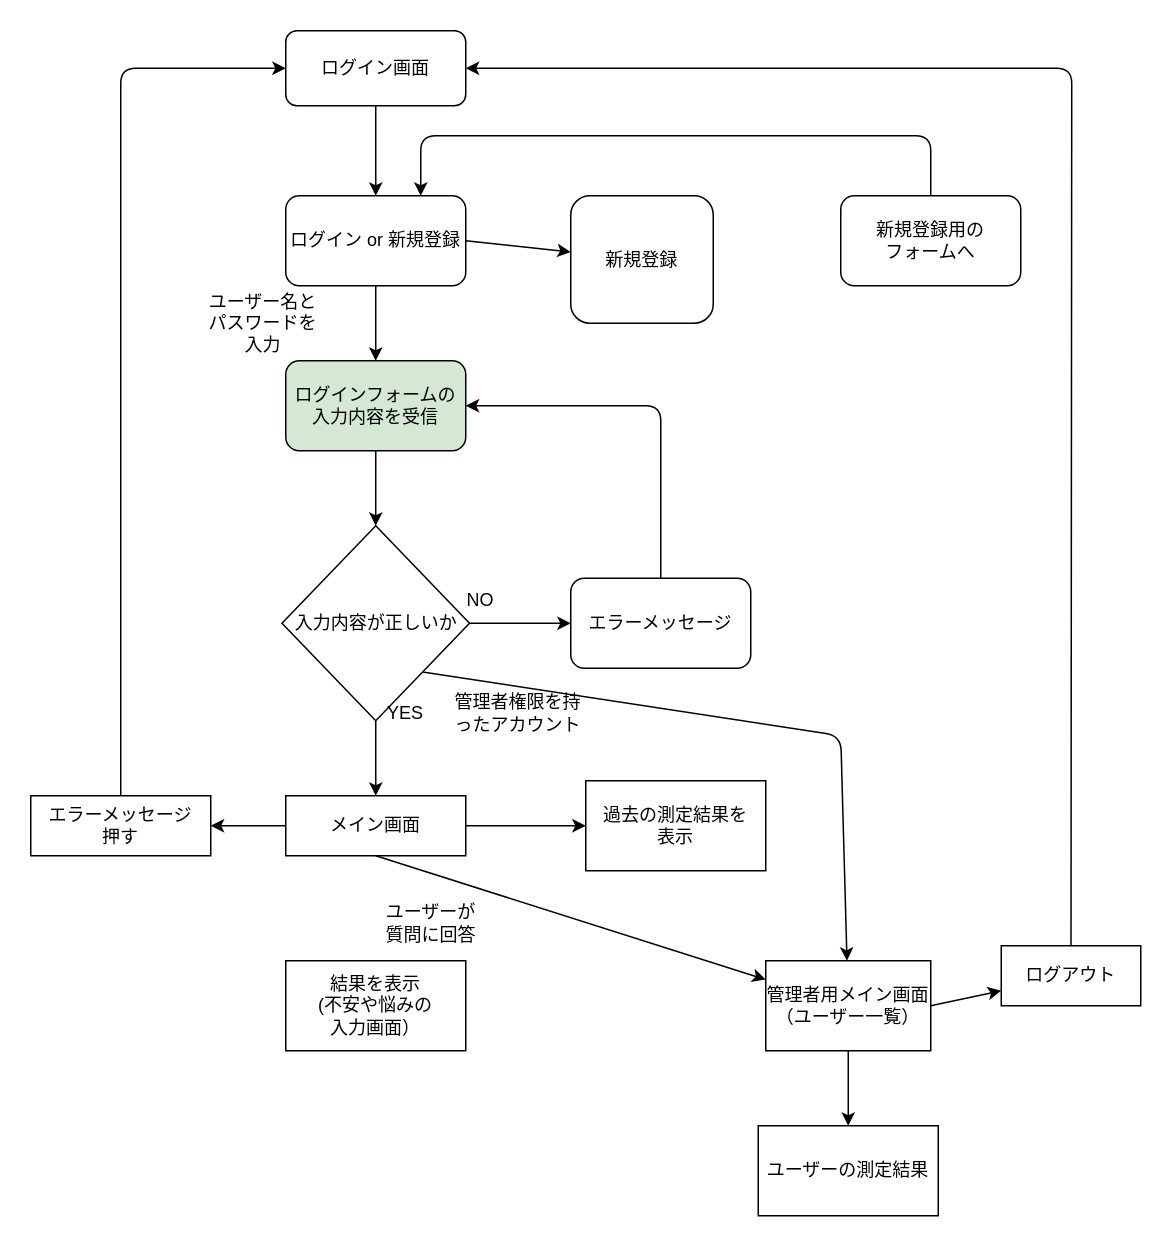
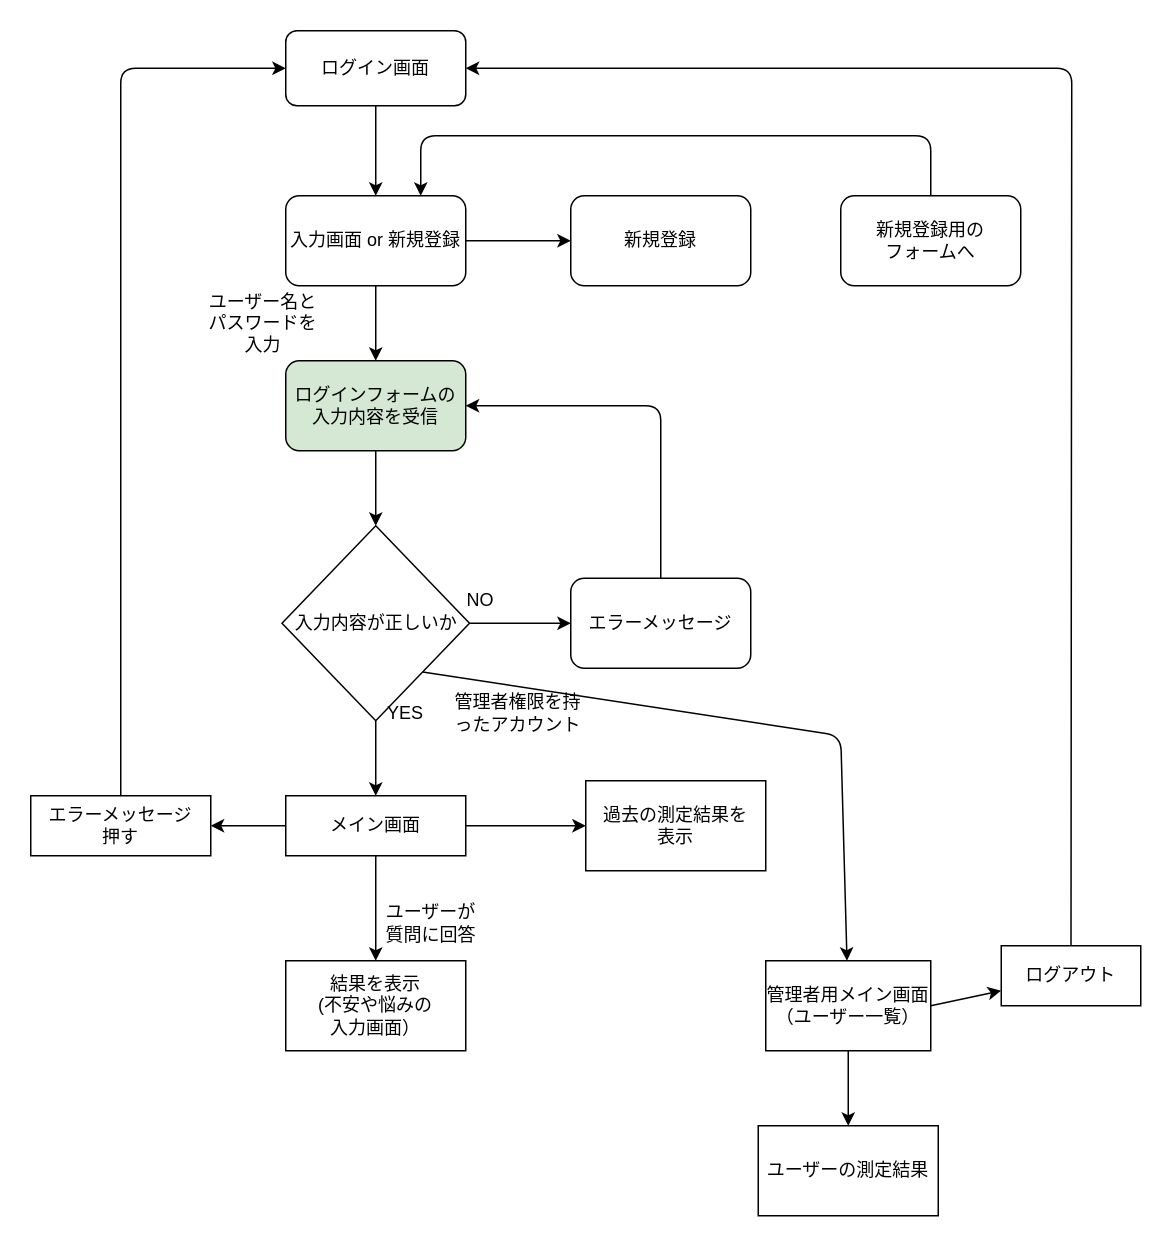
(376, 241) -> (376, 241)
(642, 260) -> (661, 241)
(566, 916) -> (376, 903)
